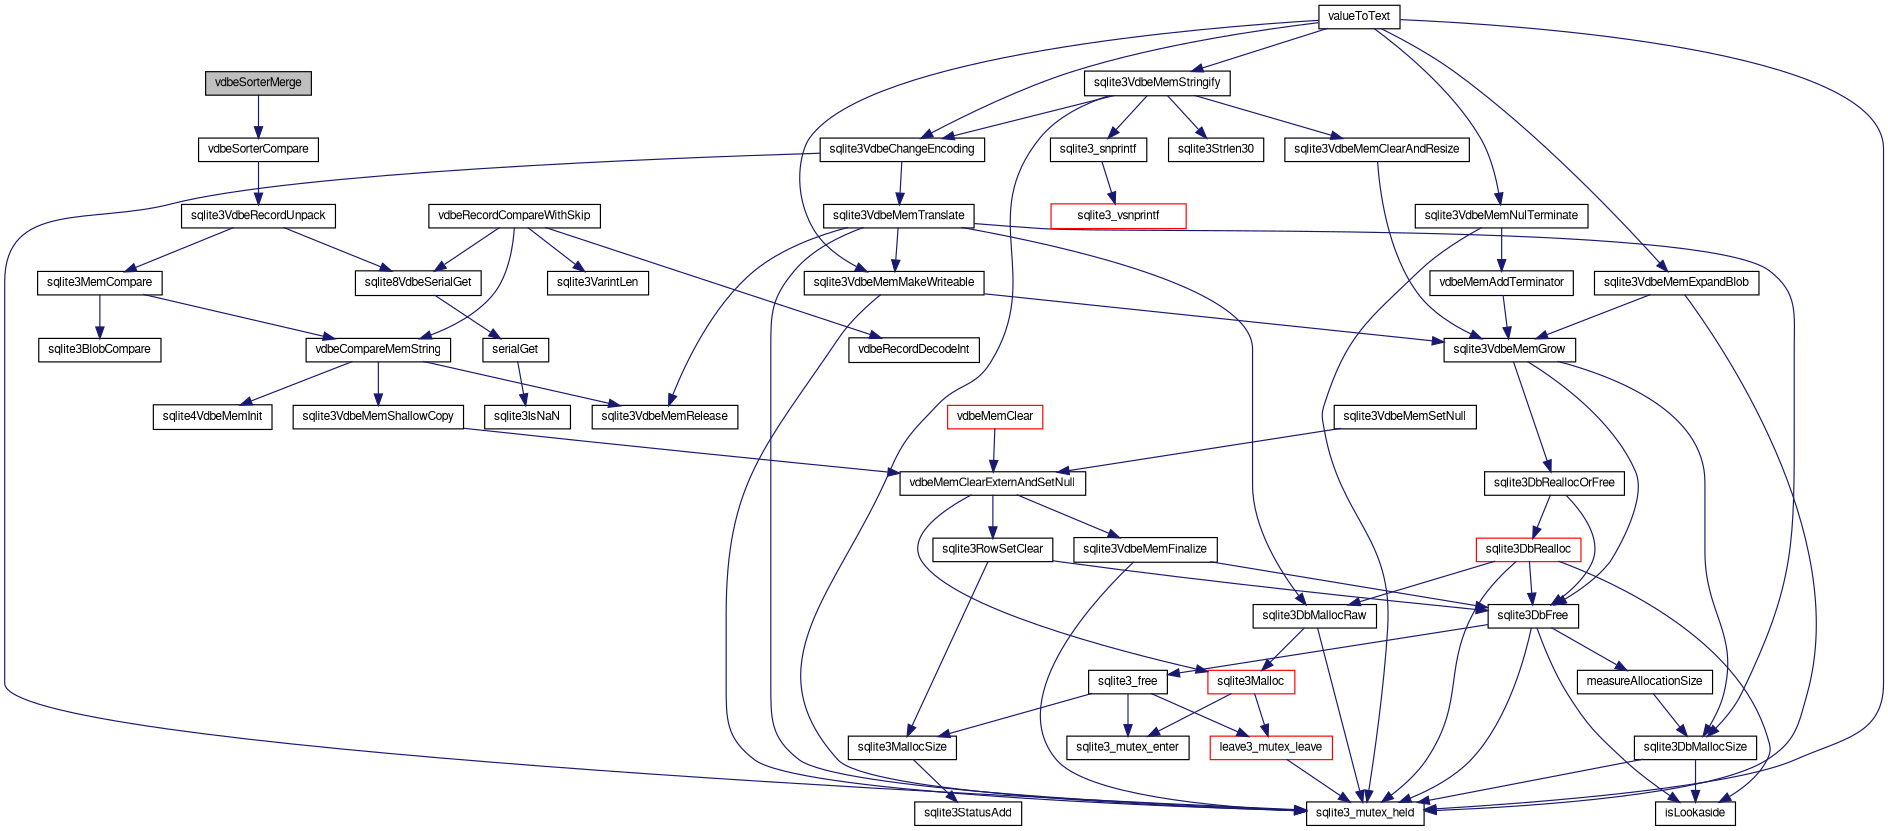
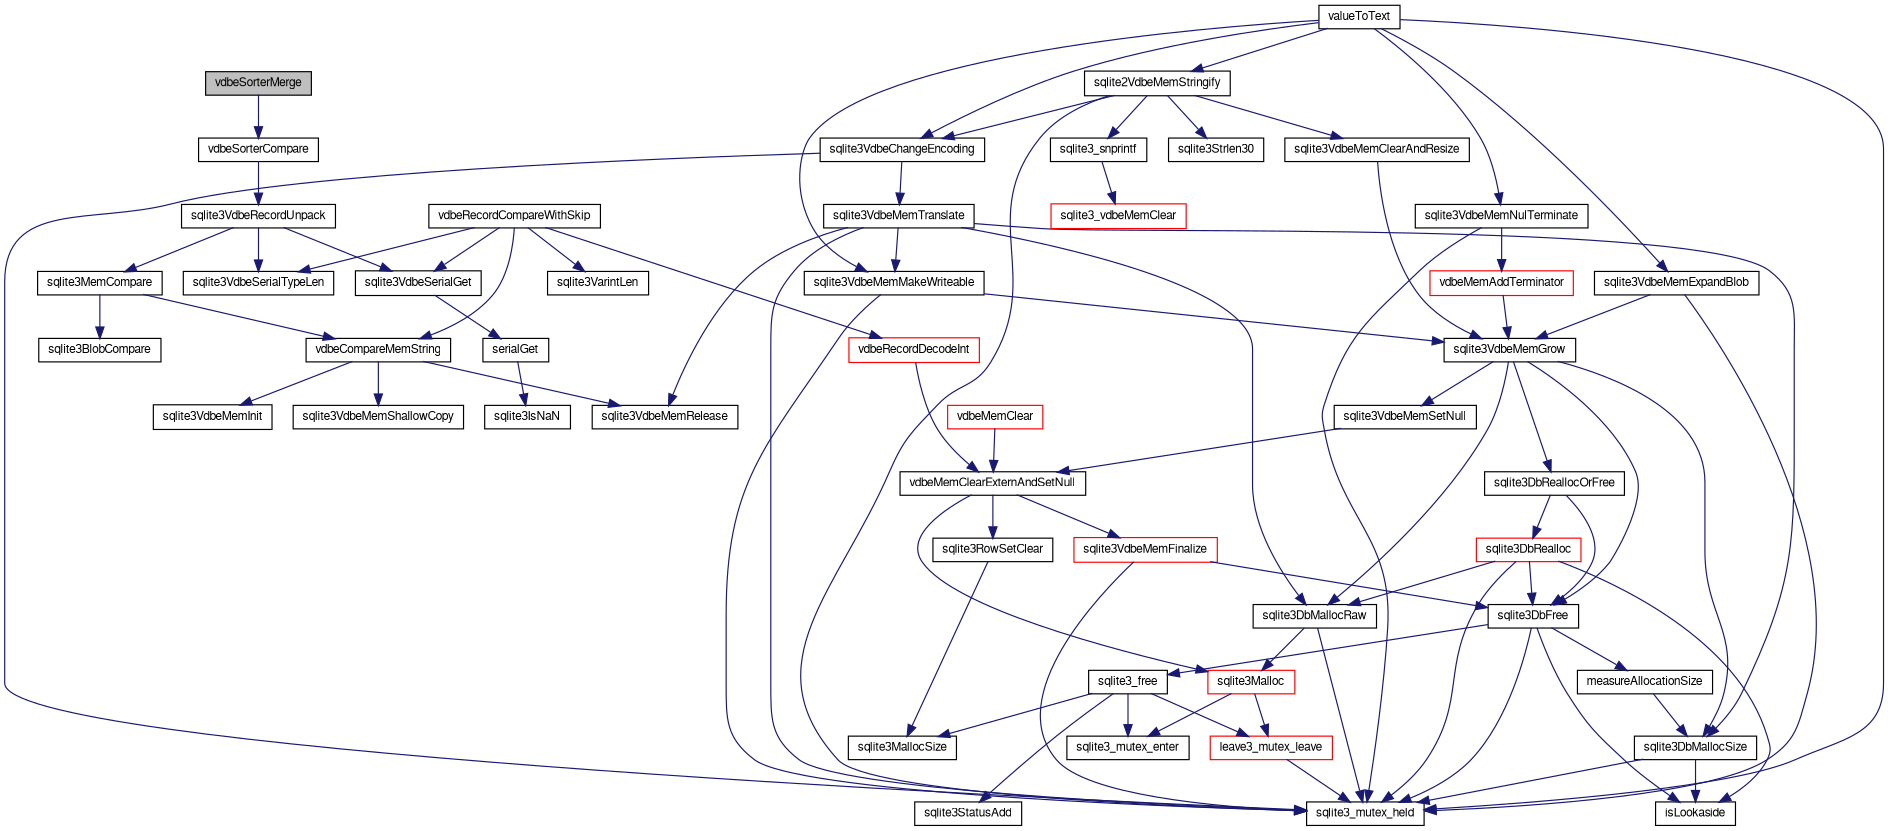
(1157, 83) -> (1157, 83)
(1119, 216) -> (1119, 216)
none -> (258, 283)
(418, 283) -> (418, 283)
(1502, 283) -> (1502, 283)
(914, 350) -> (914, 350)
none -> (1463, 381)
(213, 417) -> (213, 417)
(676, 451) -> (933, 422)
none -> (1443, 493)
(1146, 550) -> (1146, 550)
(1264, 587) -> none
(931, 777) -> (1055, 737)
